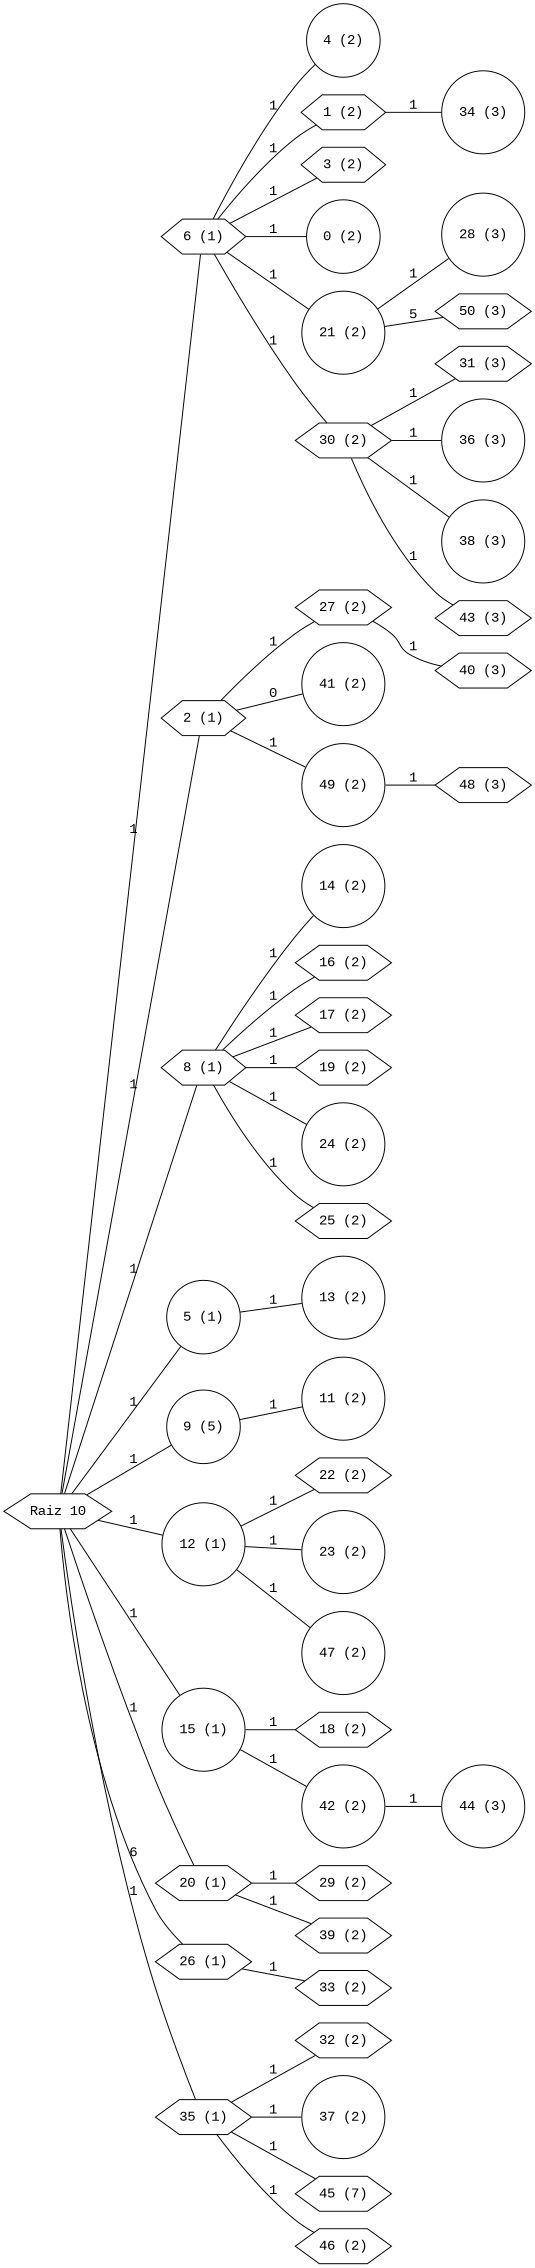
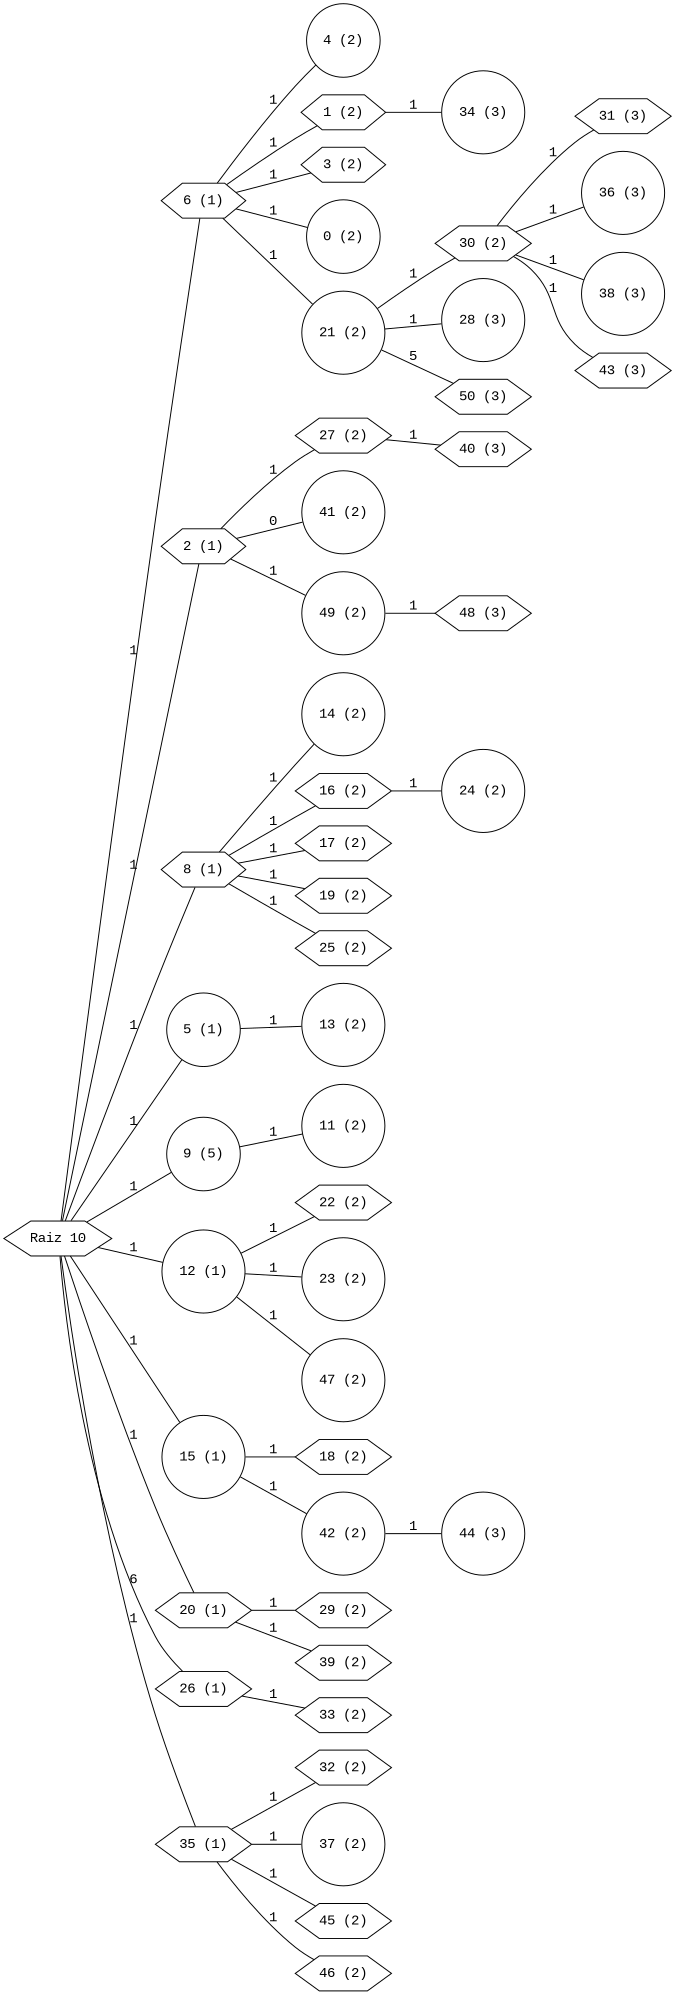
(267, 341) -> (416, 282)
(268, 1103) -> (416, 791)
(343, 2194) -> (343, 1921)
